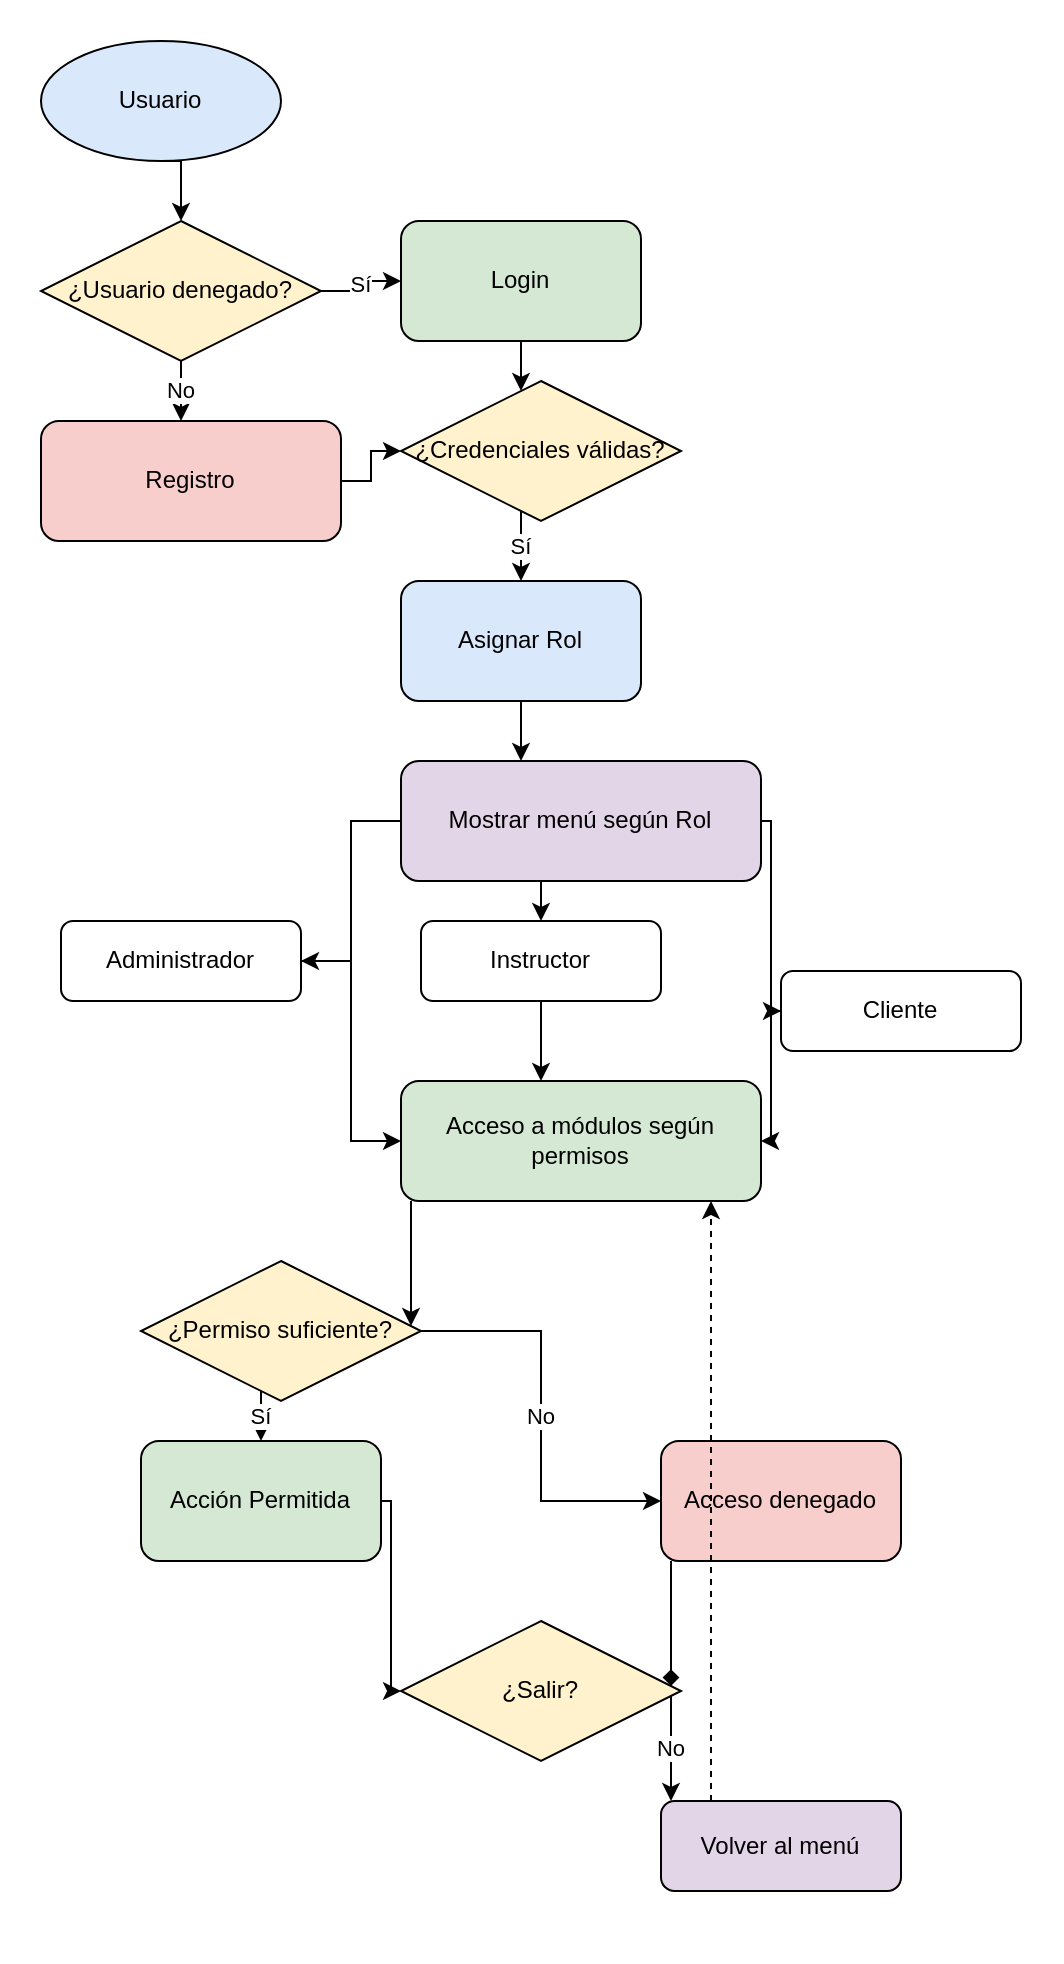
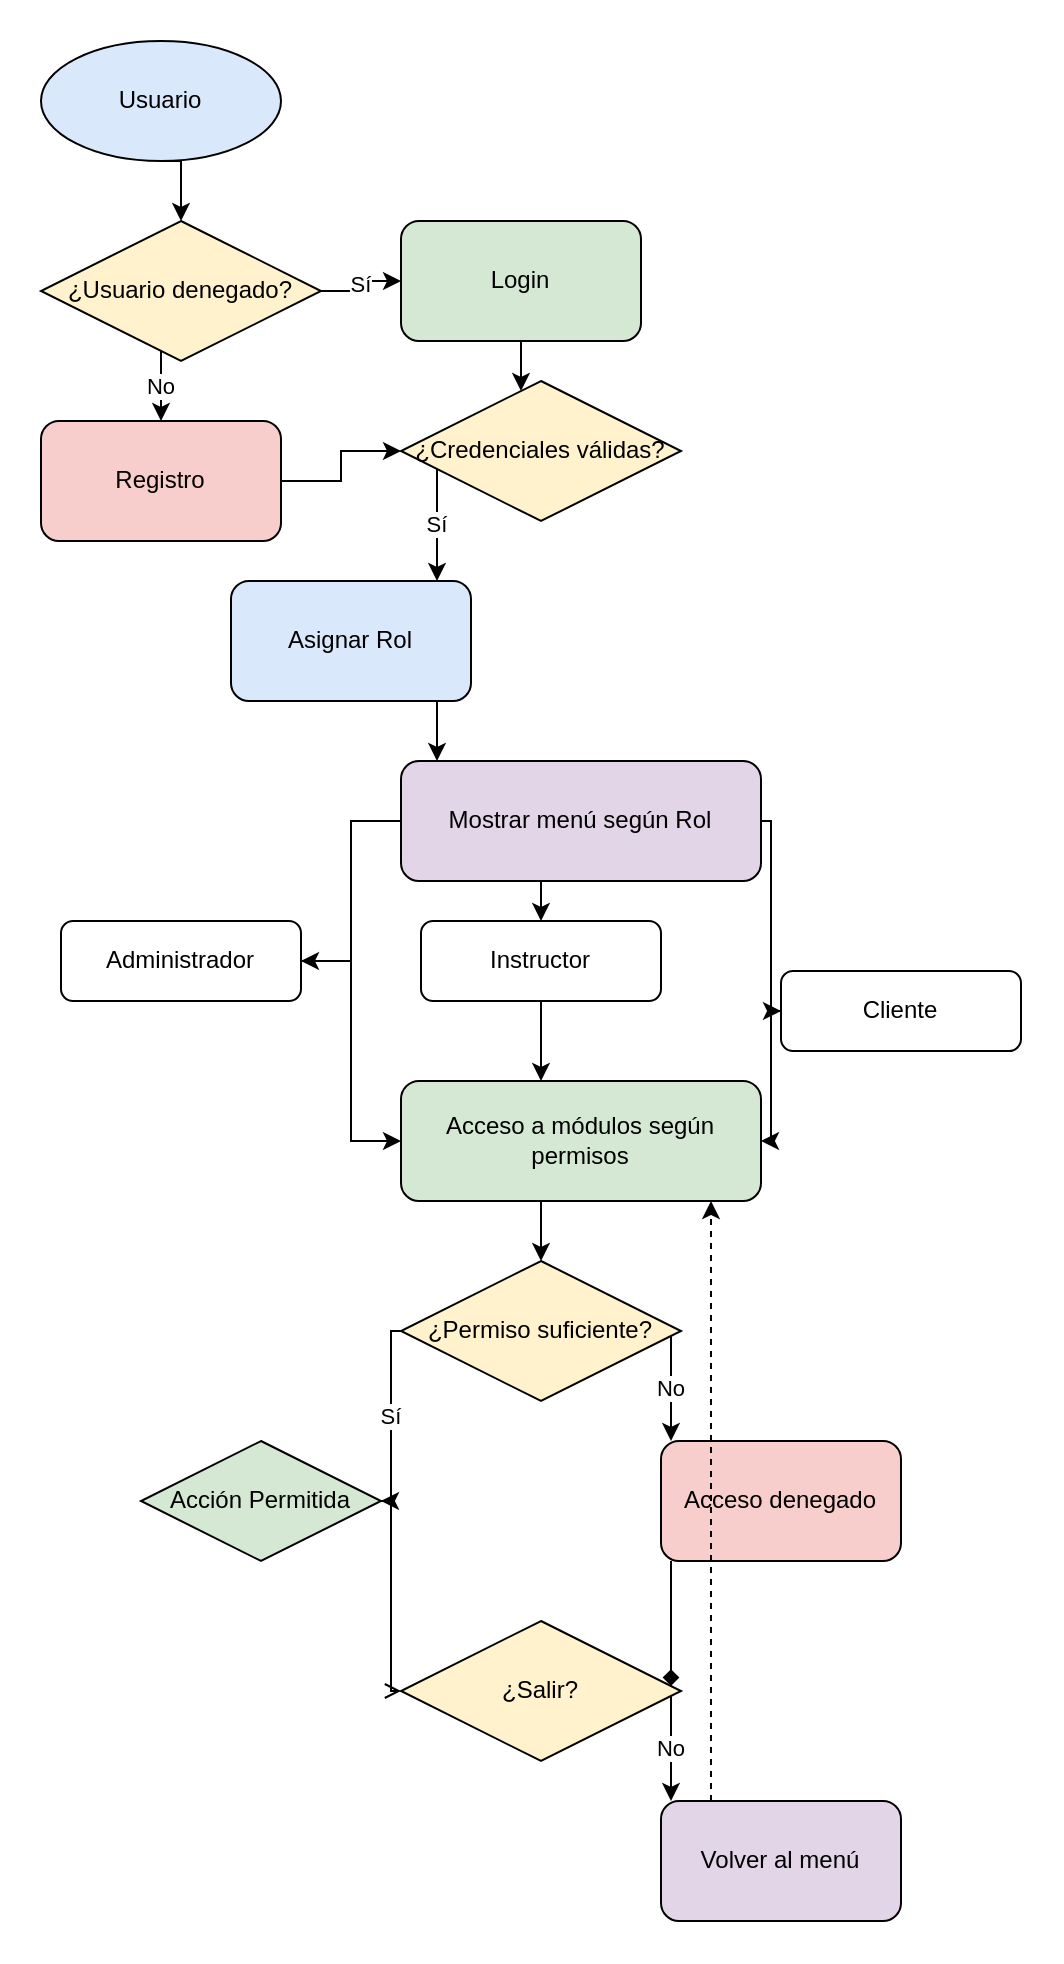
(191, 481) -> (161, 481)
(521, 641) -> (351, 641)
(281, 1331) -> (541, 1331)
(261, 1501) -> (261, 1501)
(391, 1689) -> (391, 1690)
(781, 1846) -> (781, 1861)
